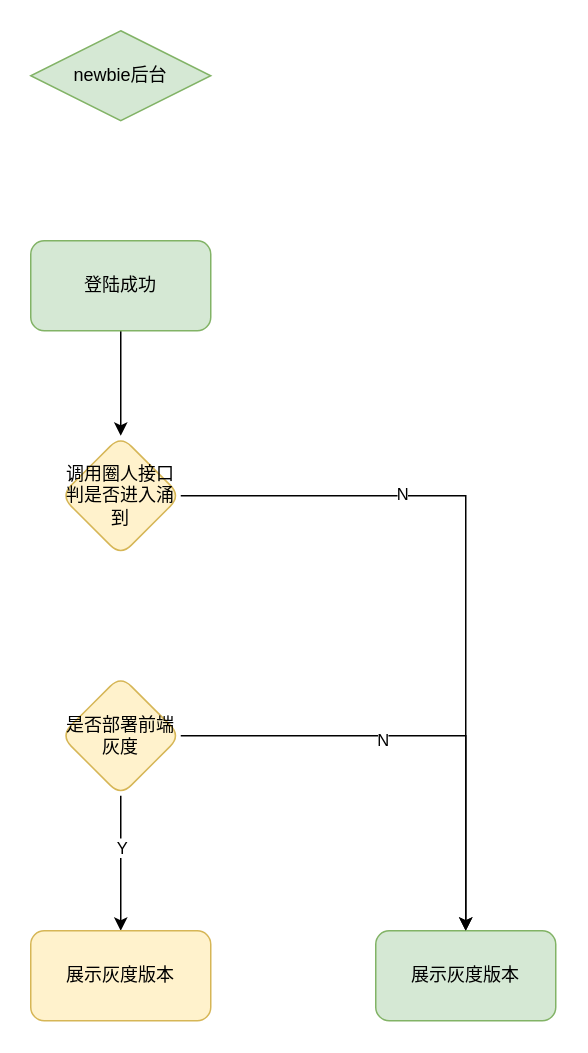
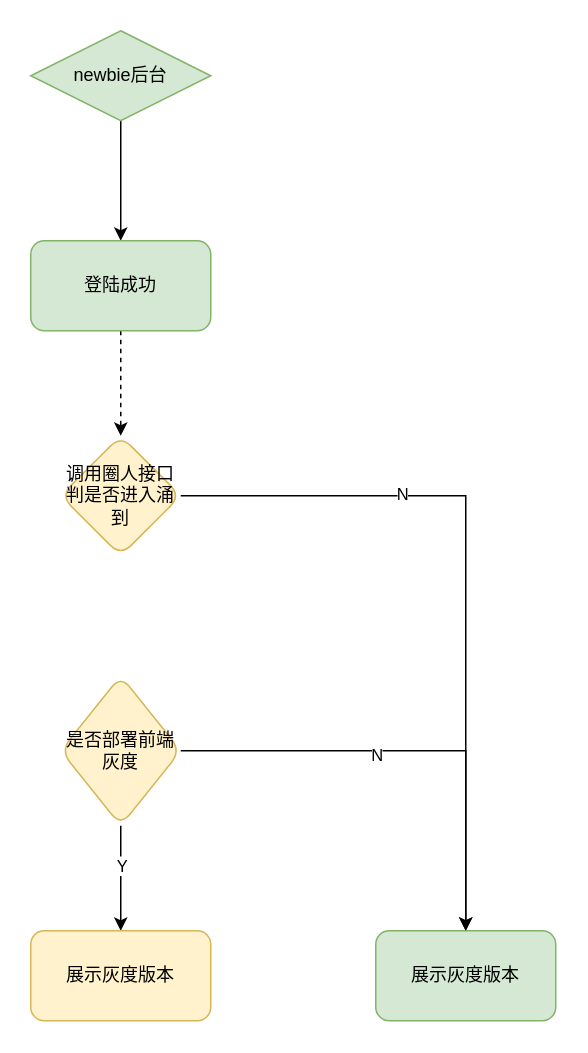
none -> (121, 176)
(121, 377) -> (121, 377)
(121, 736) -> (121, 751)
